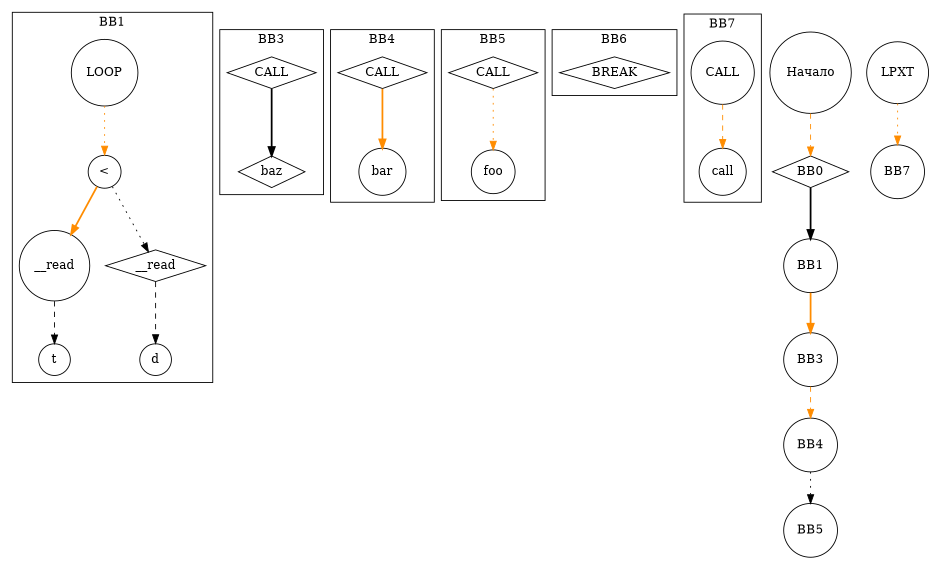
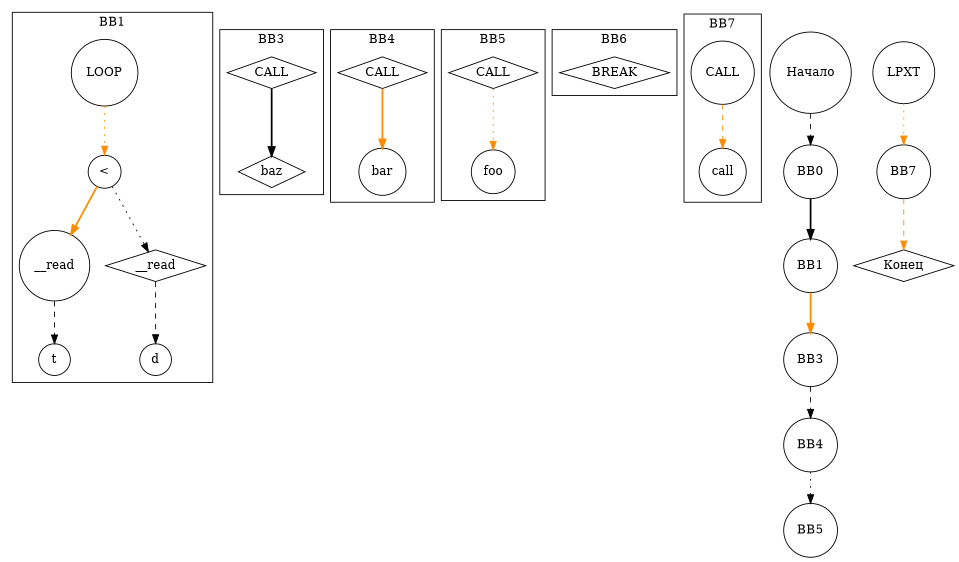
(811, 130) -> (811, 125)
(811, 172) -> (811, 172)
none -> (904, 266)
(811, 398) -> (811, 398)
